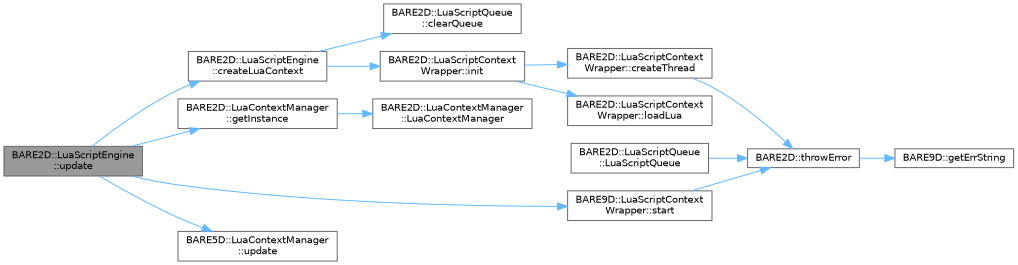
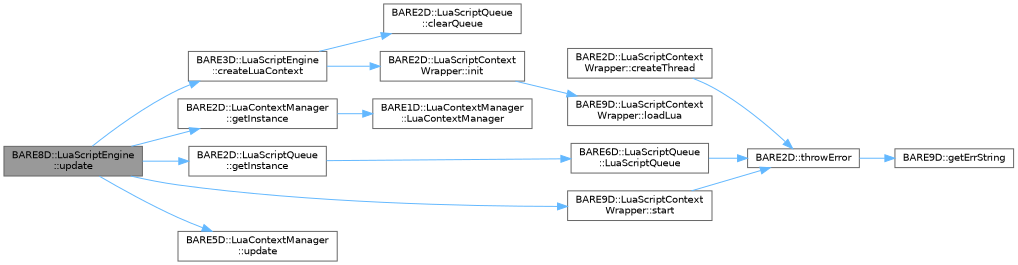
(541, 65) -> none
(258, 66) -> (258, 66)
(640, 111) -> (640, 111)
(452, 114) -> (452, 114)
(640, 158) -> (640, 158)
(73, 161) -> (73, 161)
none -> (258, 161)
